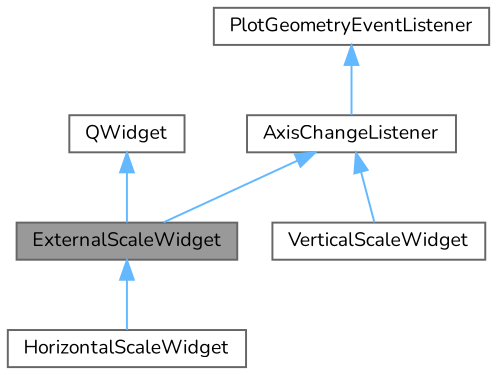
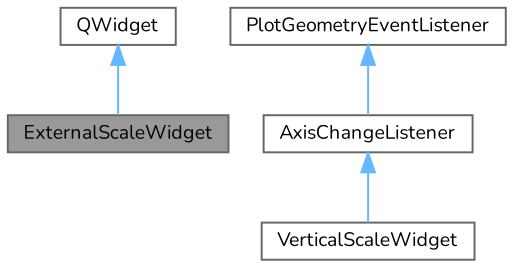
(231, 191) -> none
(127, 349) -> none
